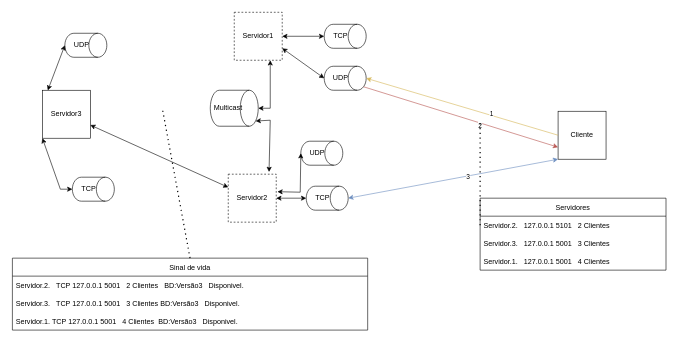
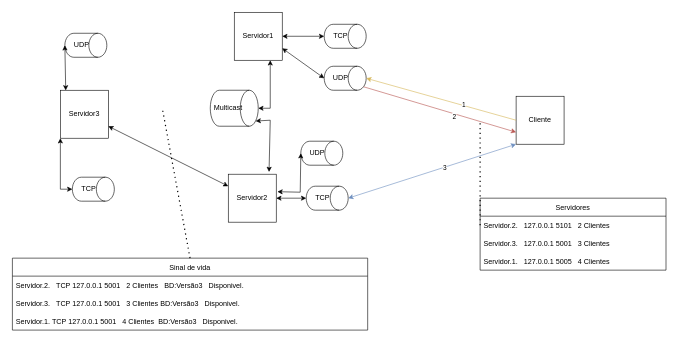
(258, 36) -> (258, 36)
(66, 114) -> (84, 114)
(582, 135) -> (540, 120)
(252, 198) -> (252, 198)
(555, 262) -> (555, 262)
